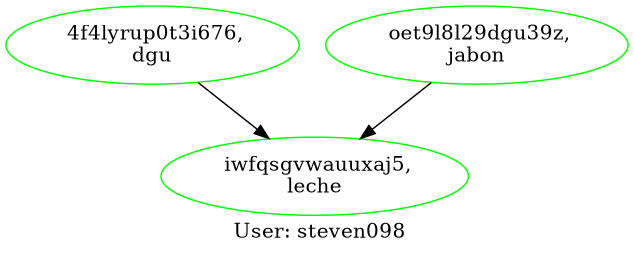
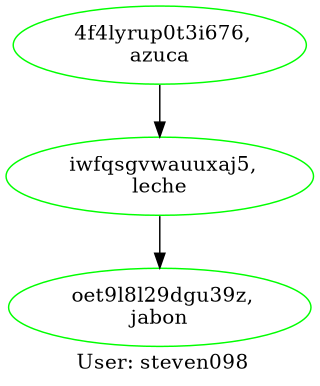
(153, 45) -> (160, 45)
(402, 106) -> (160, 235)
